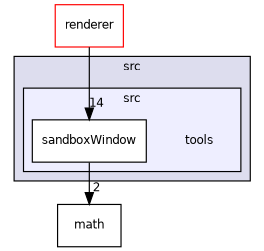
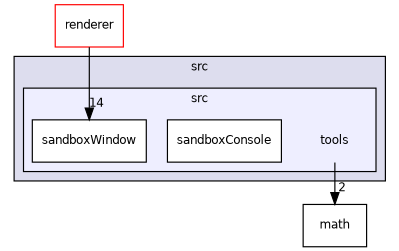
none -> (224, 141)
(89, 178) -> (335, 178)
